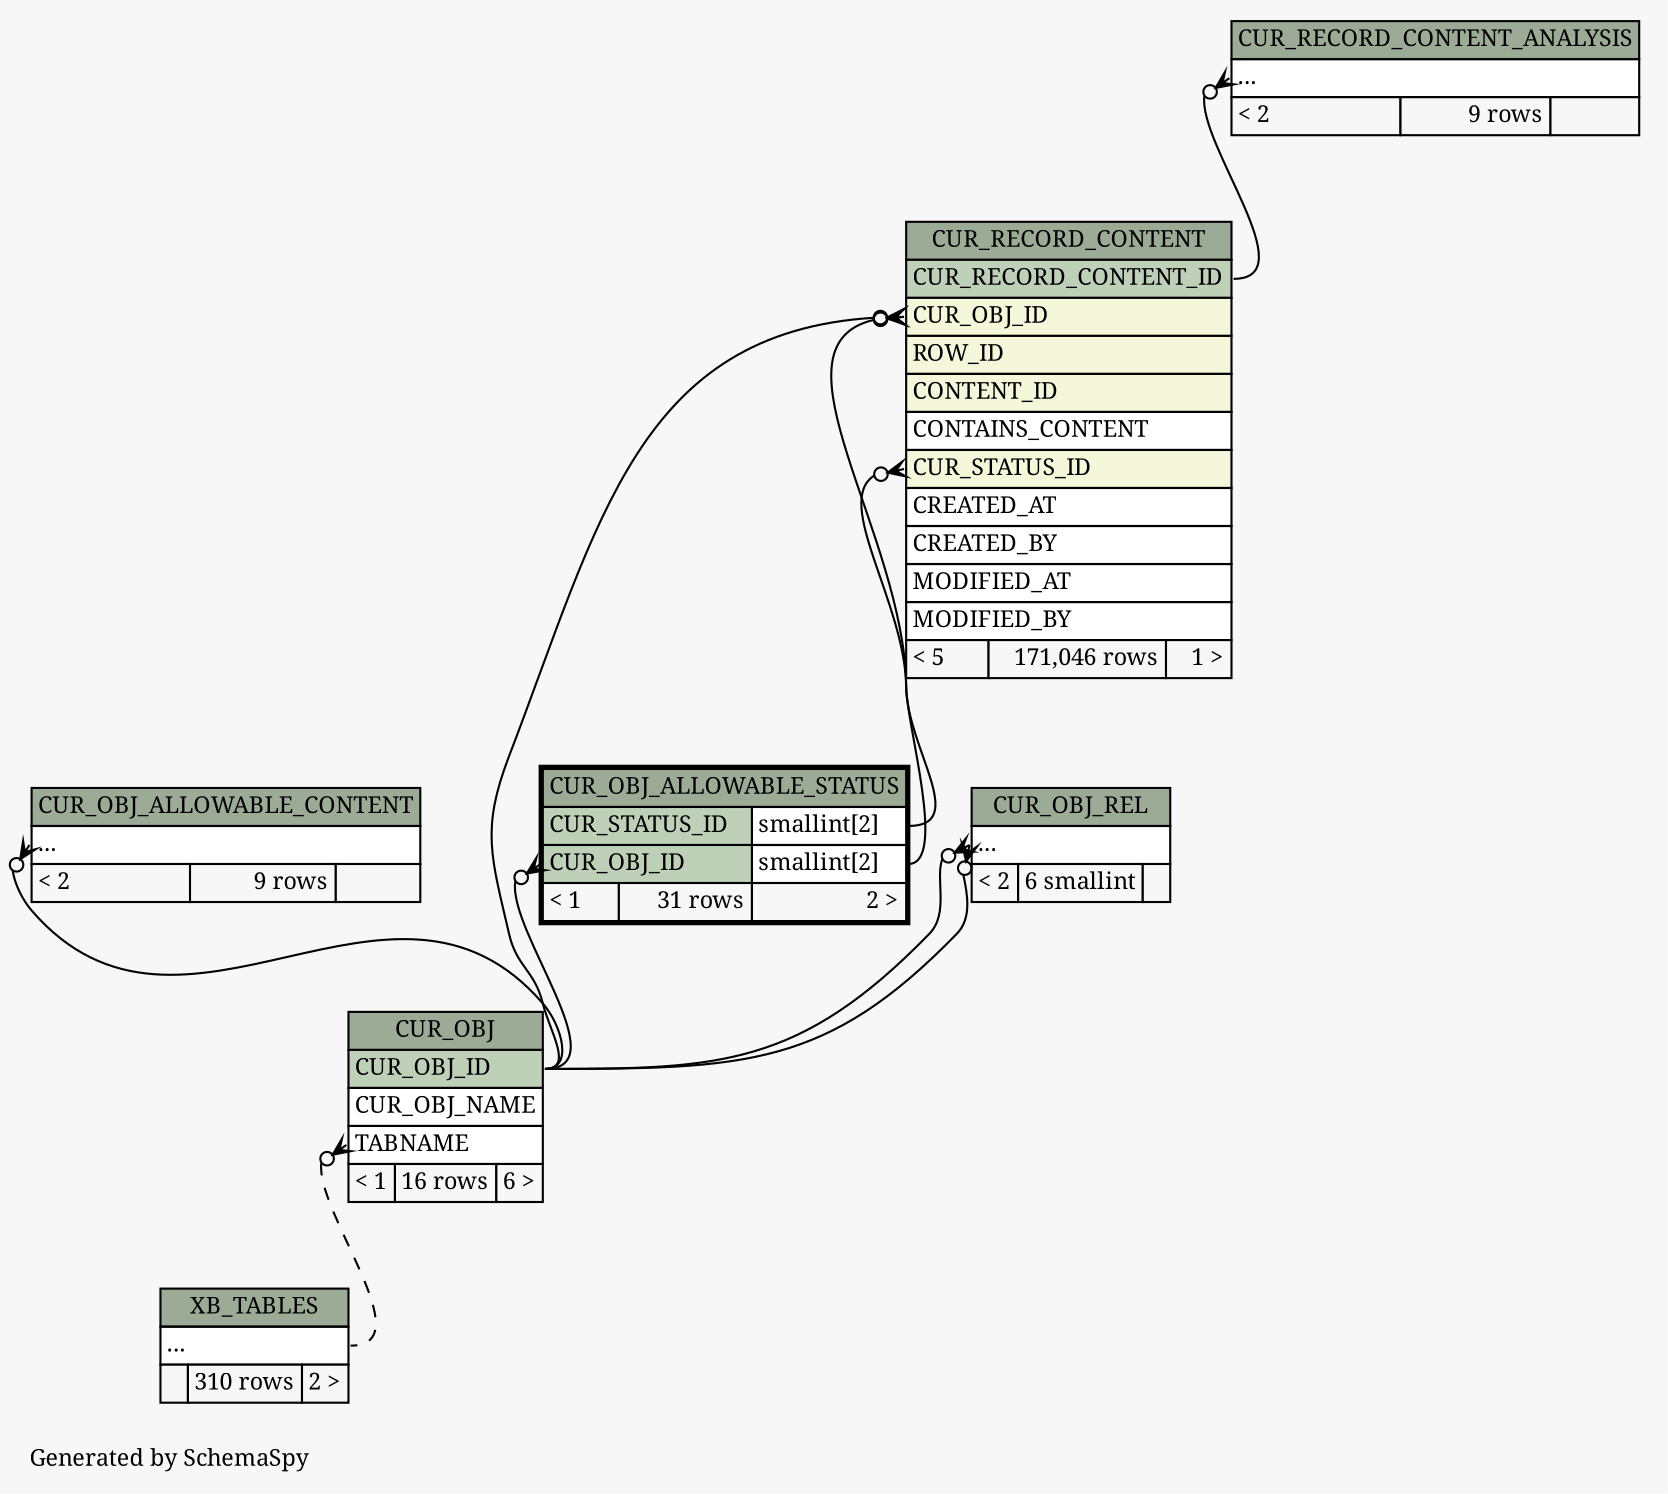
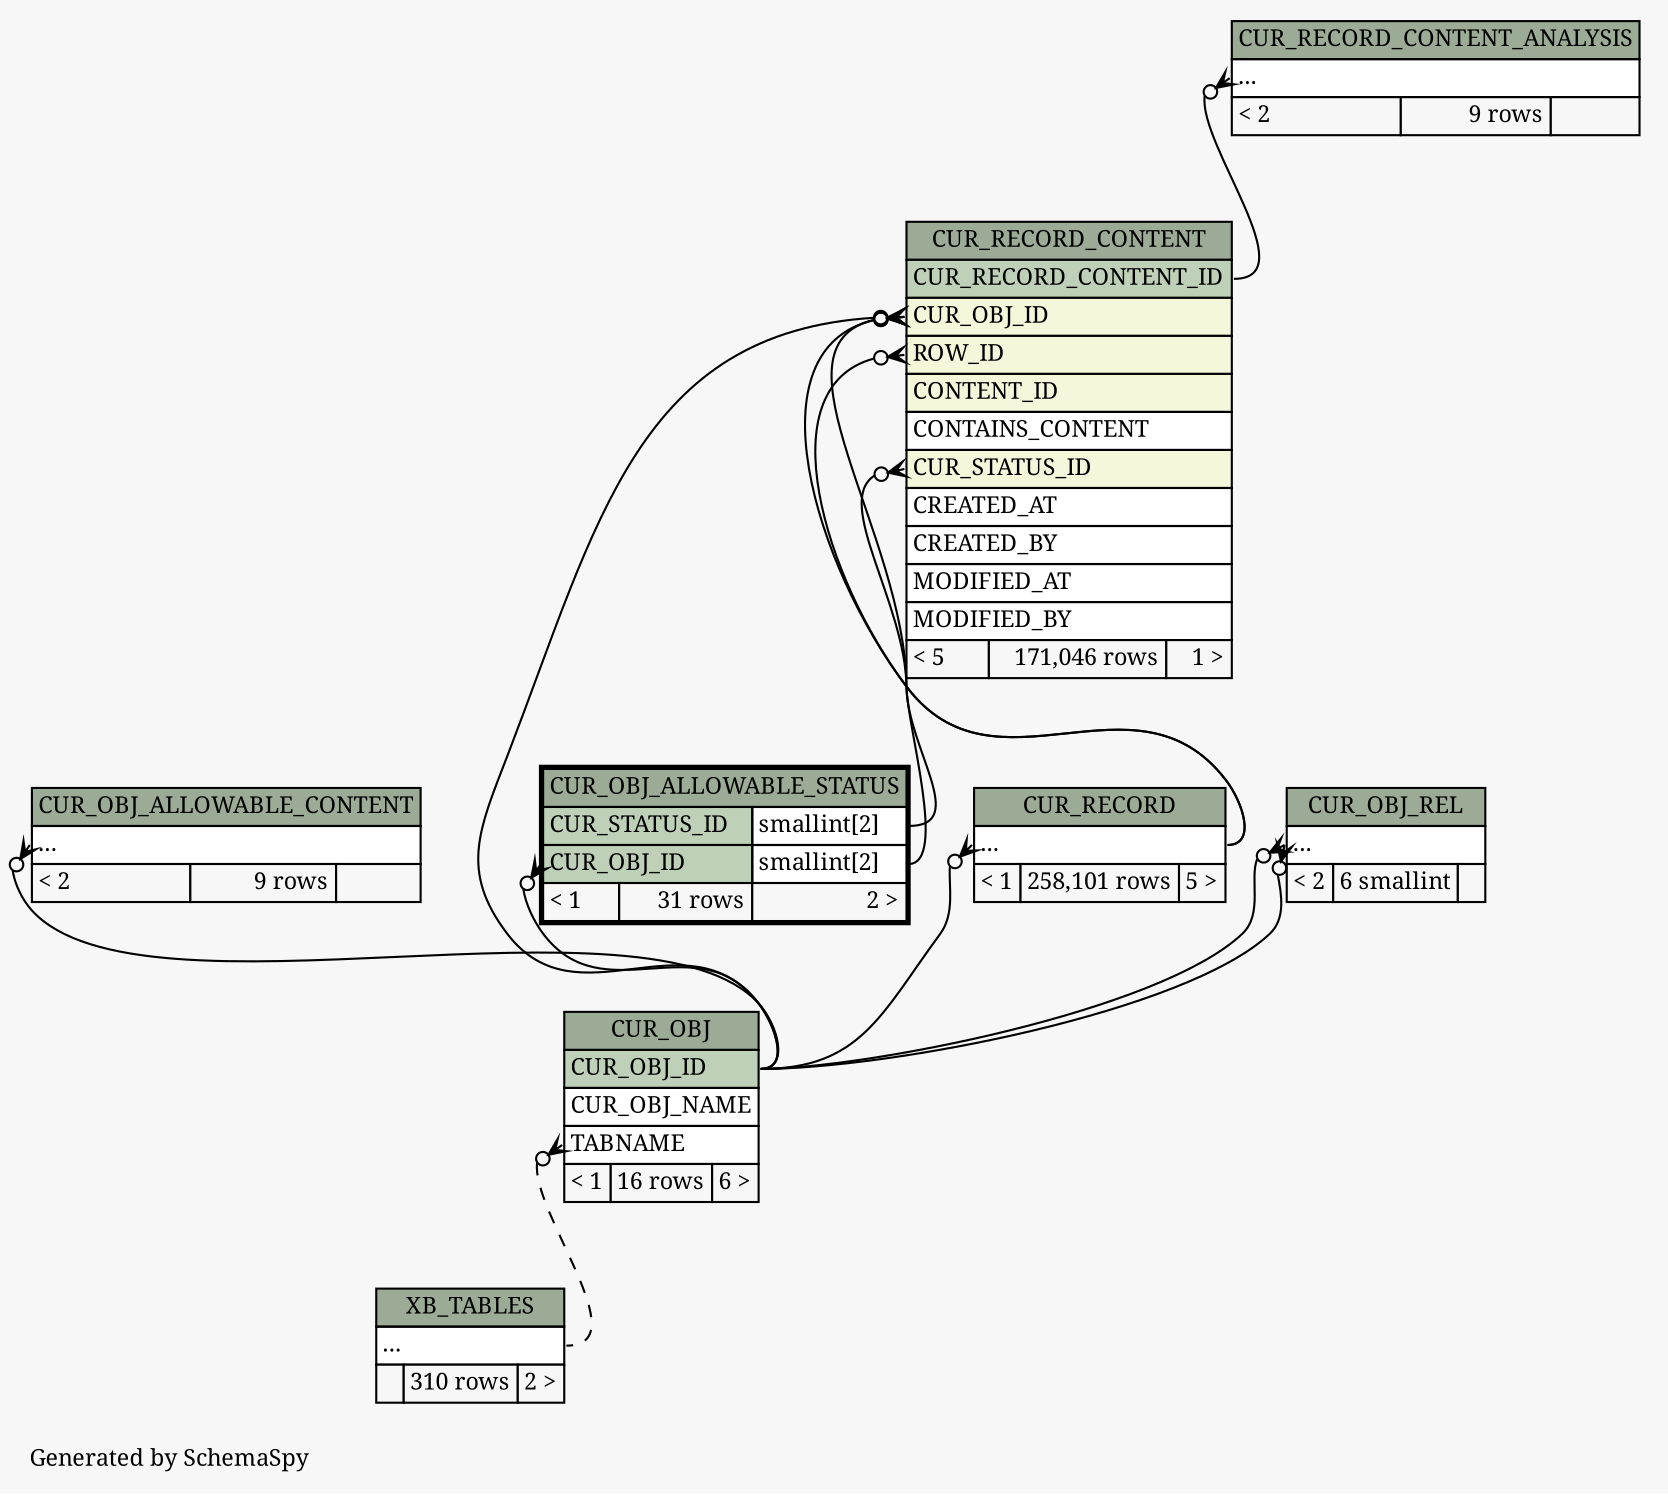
none -> (1099, 845)
